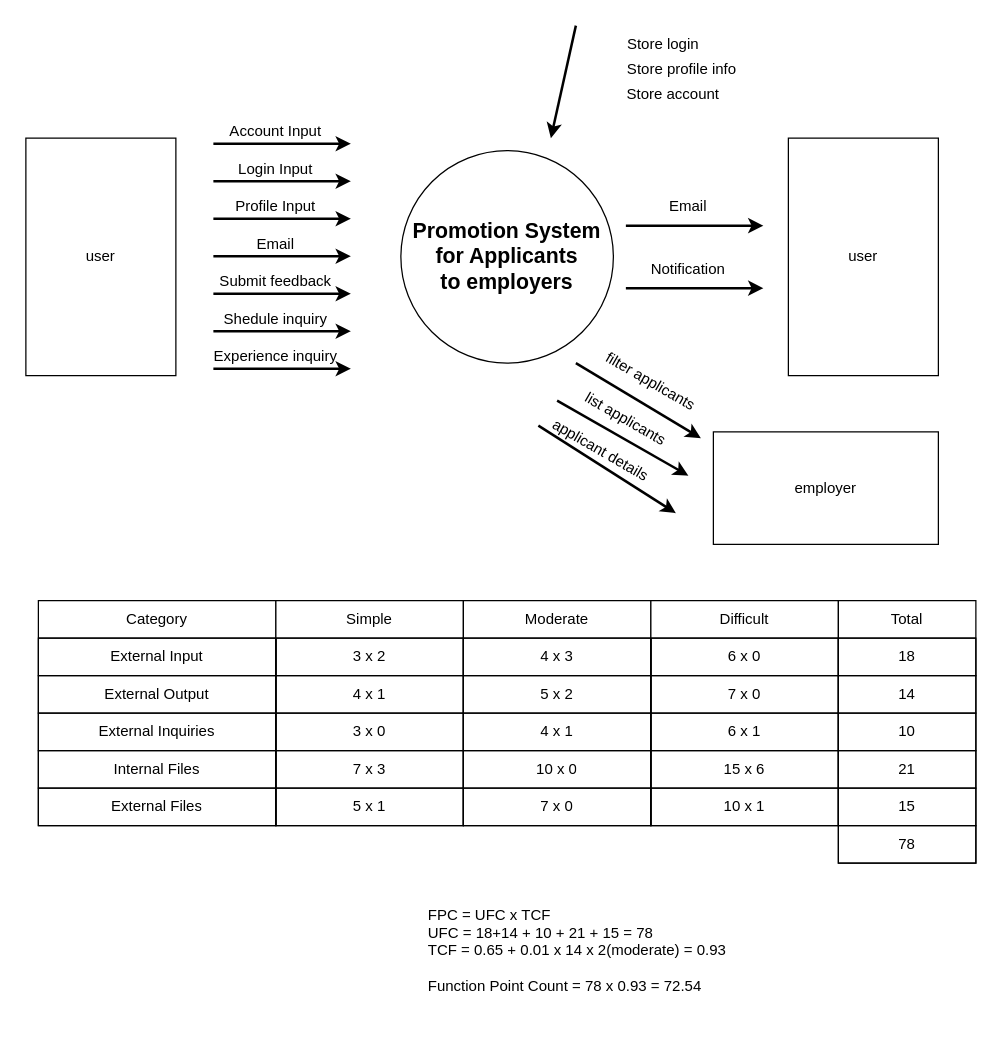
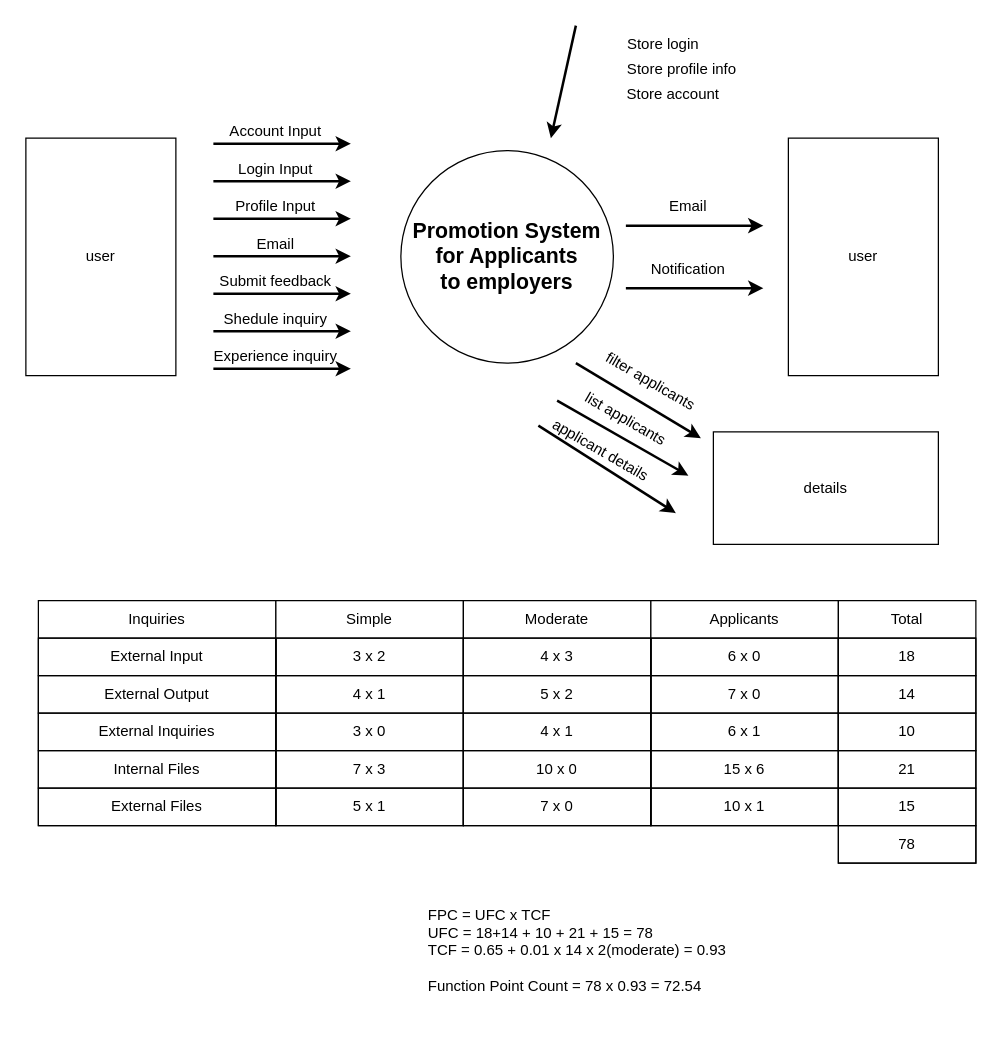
(826, 488) -> (826, 488)
(157, 619) -> (157, 619)
(744, 619) -> (744, 619)
